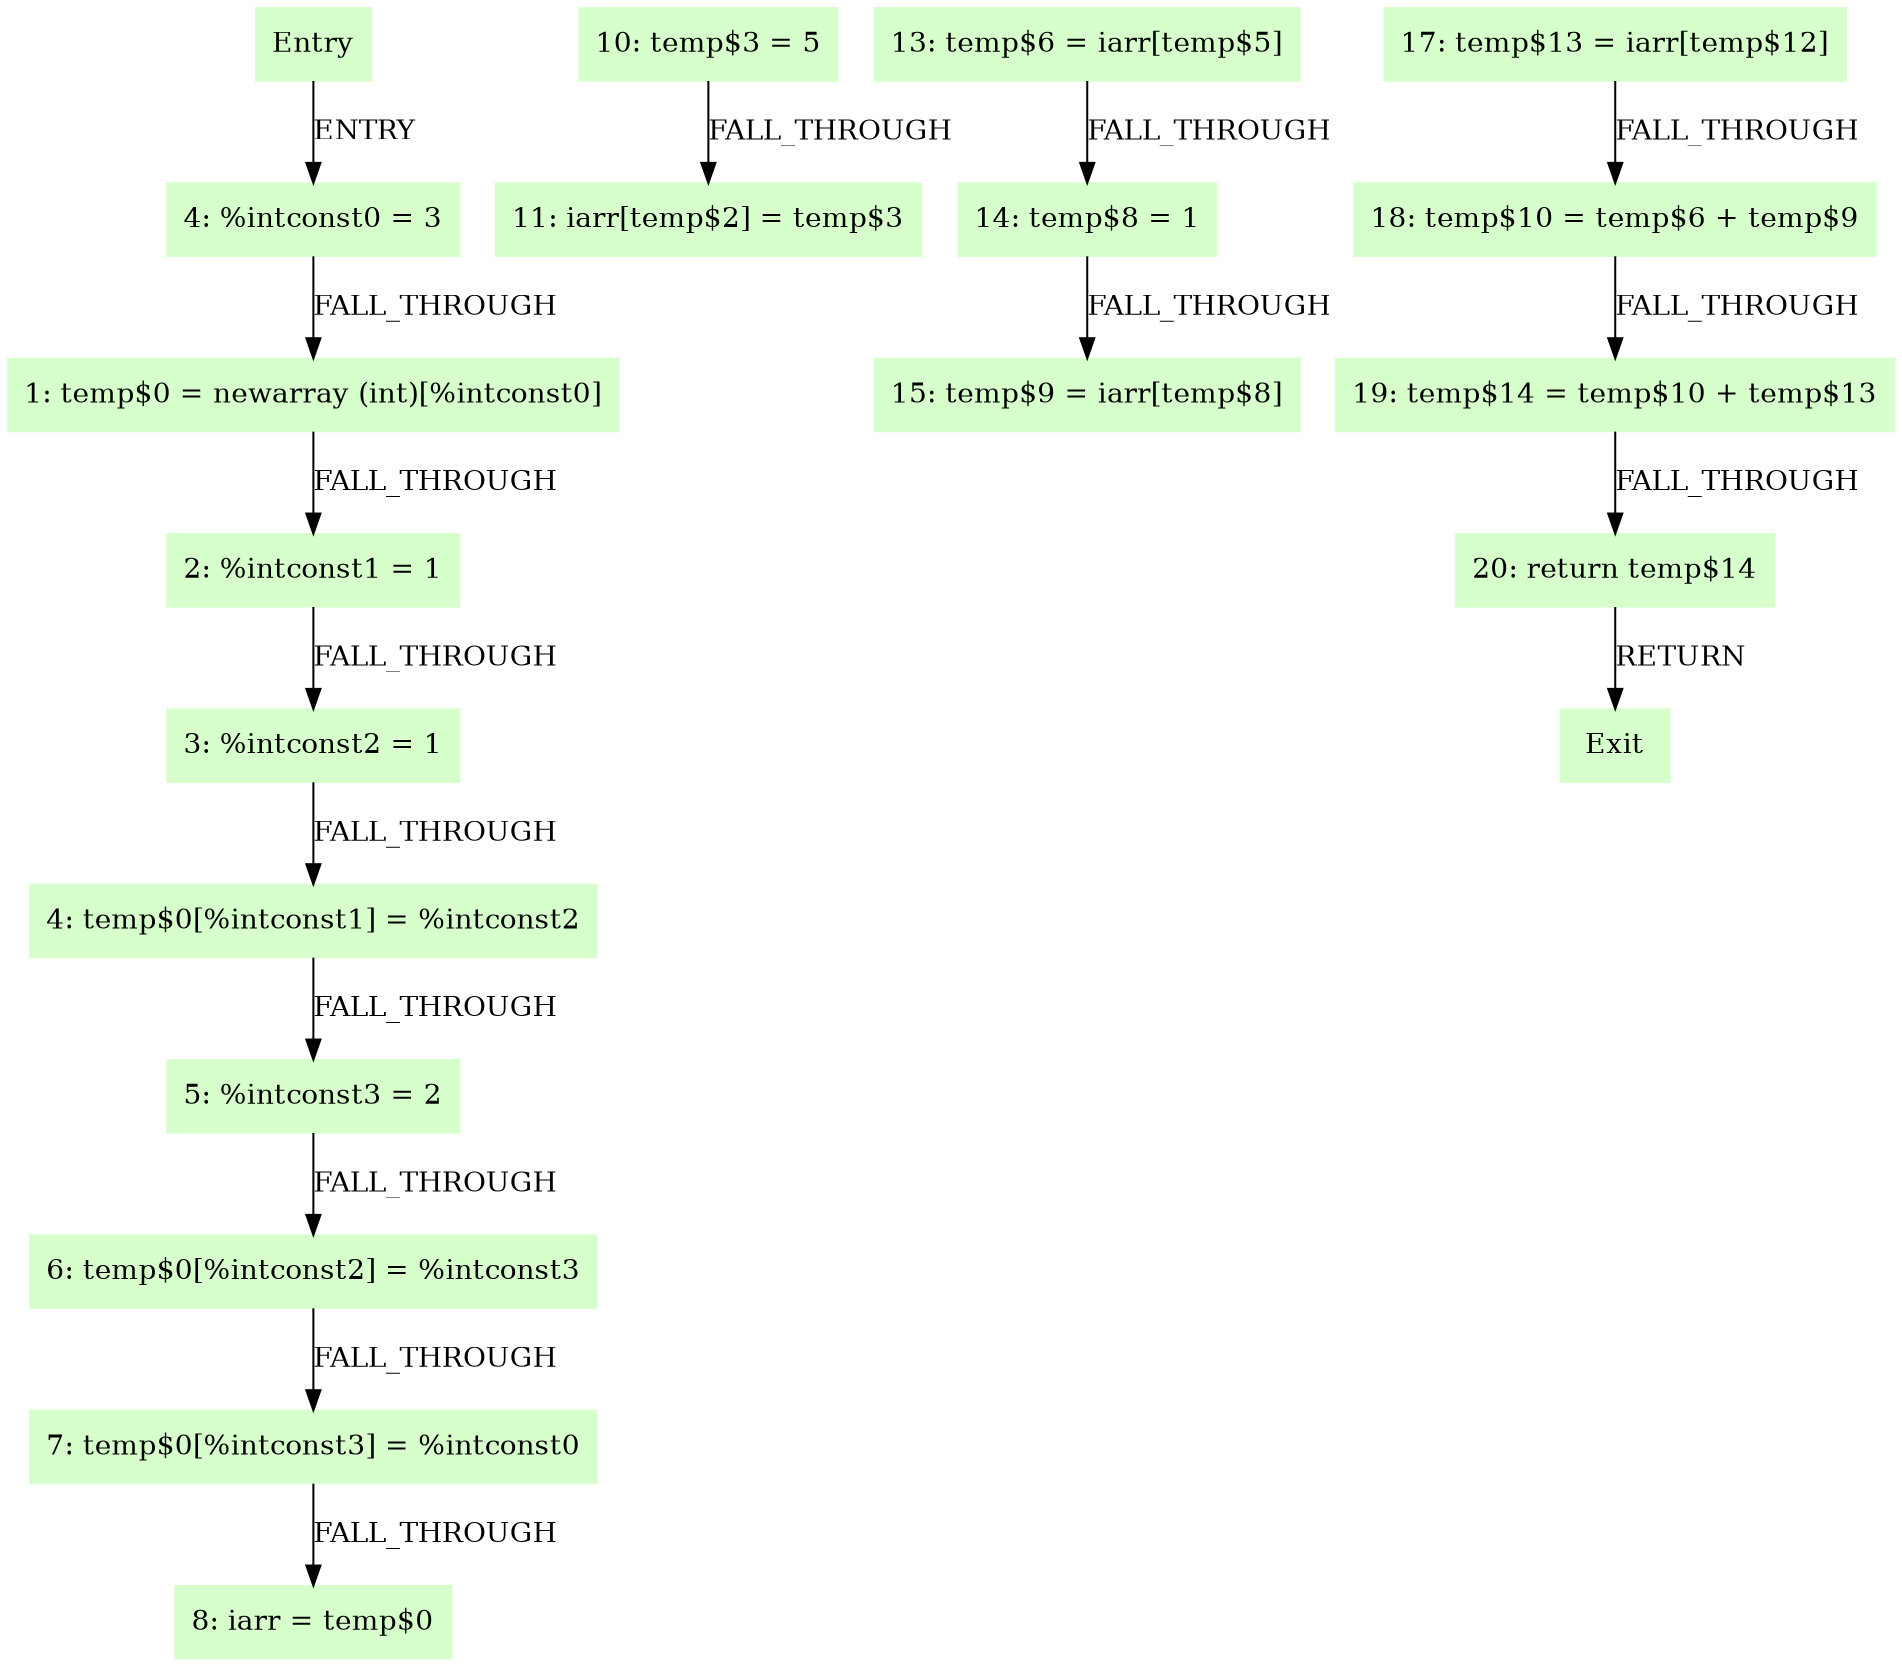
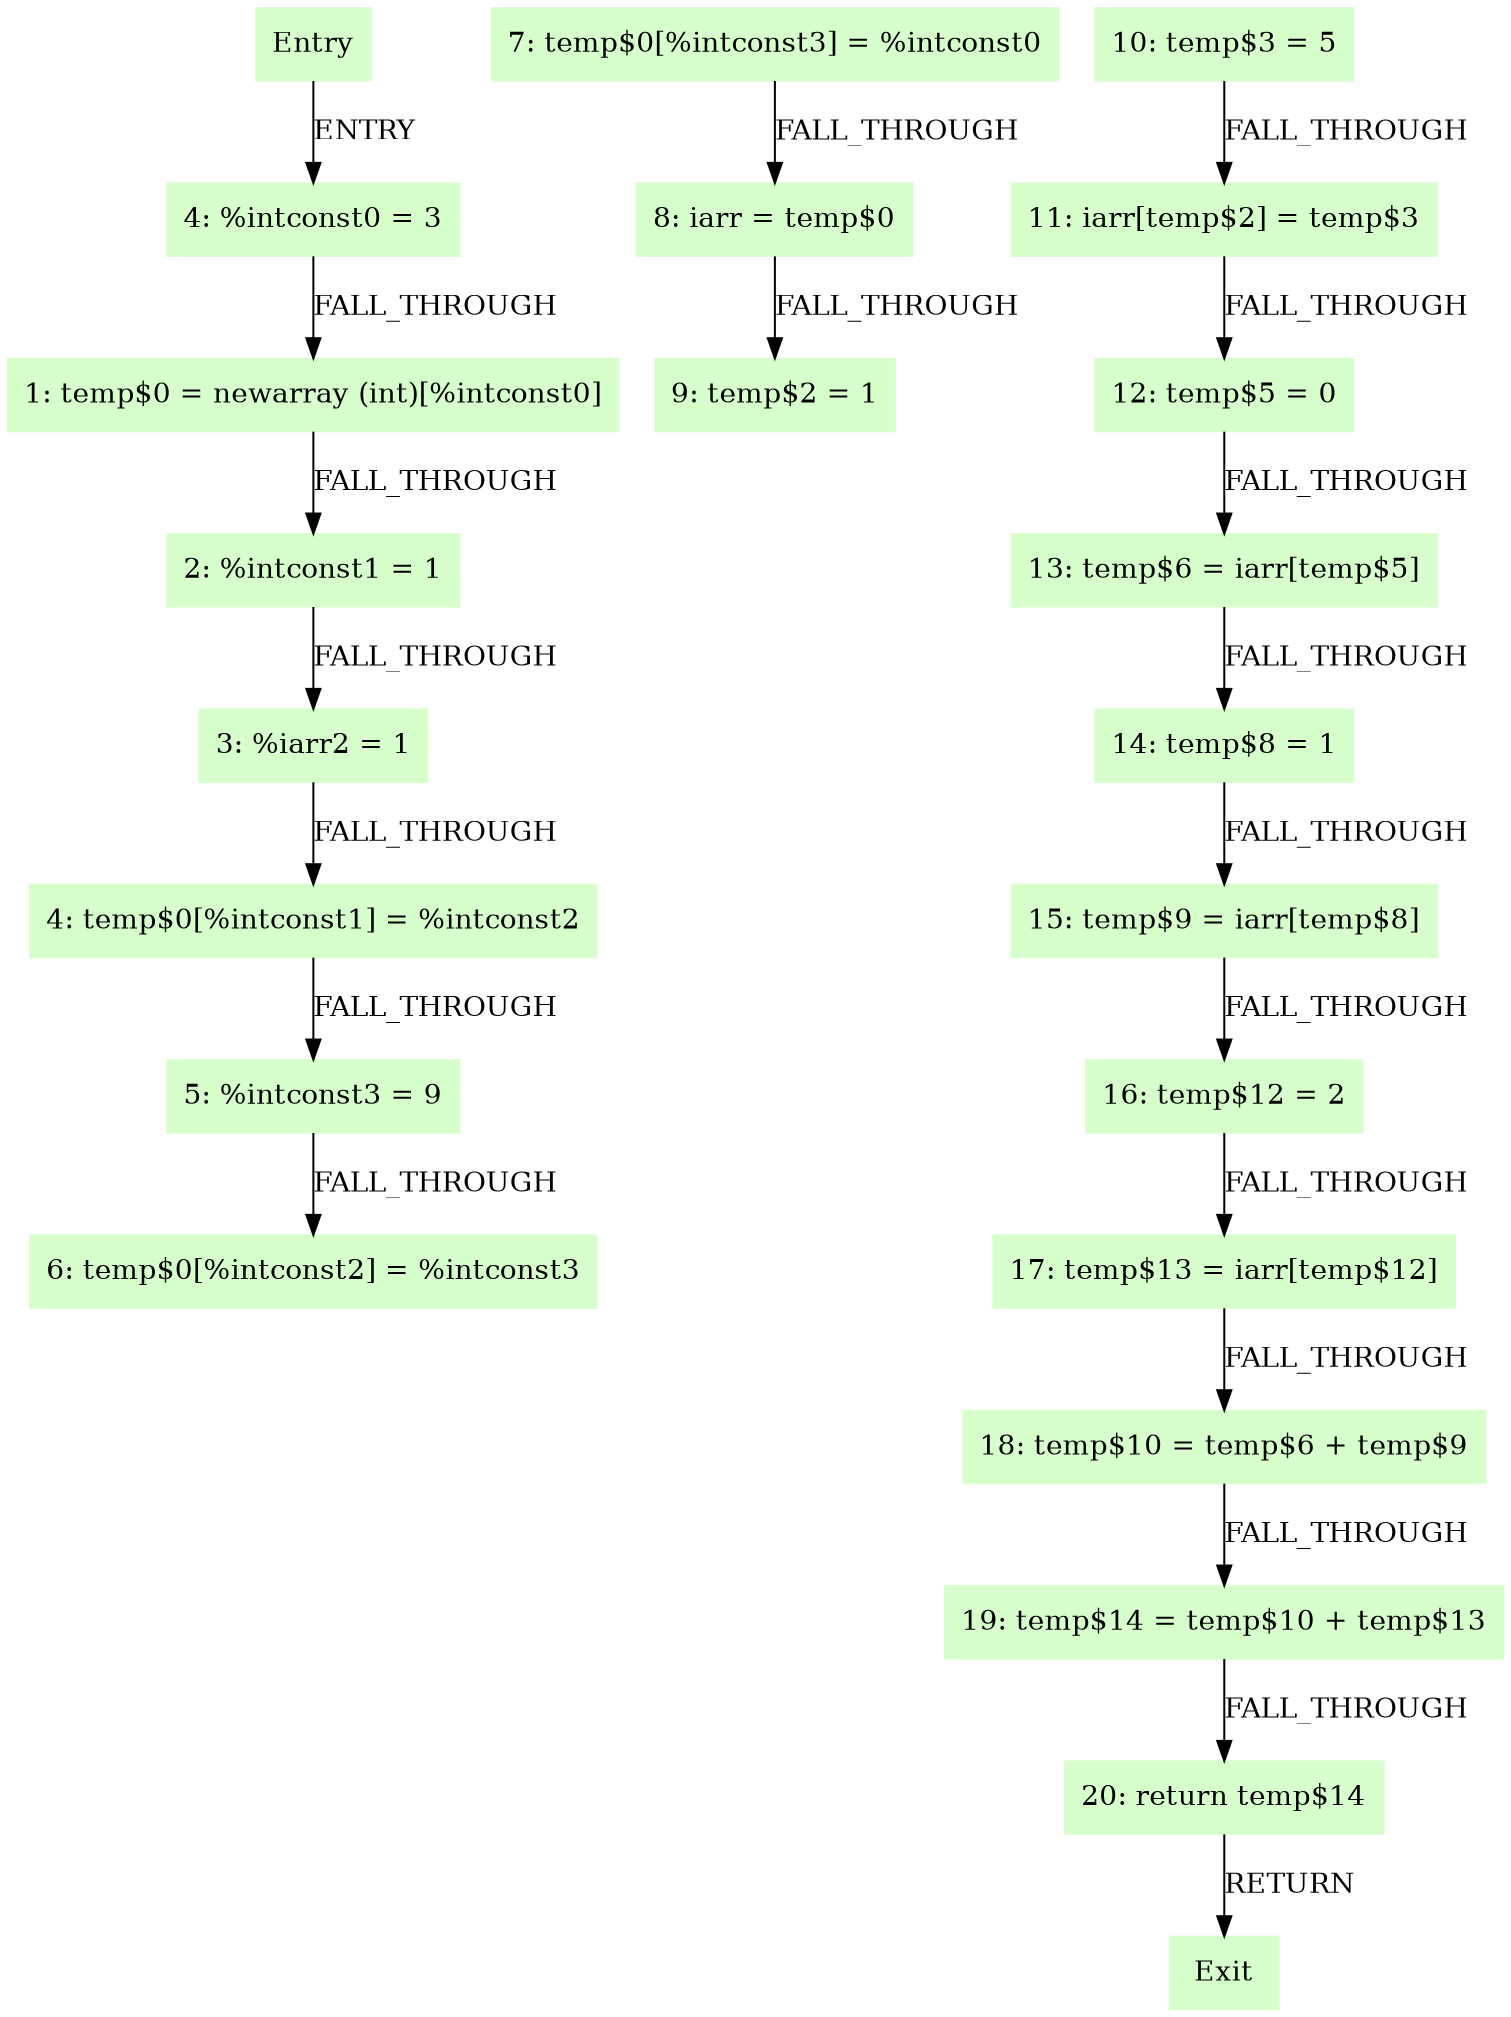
none -> (775, 395)
none -> (1224, 395)
(313, 746) -> (313, 746)
(313, 1096) -> (313, 1096)
none -> (1224, 1096)
(313, 1349) -> none
